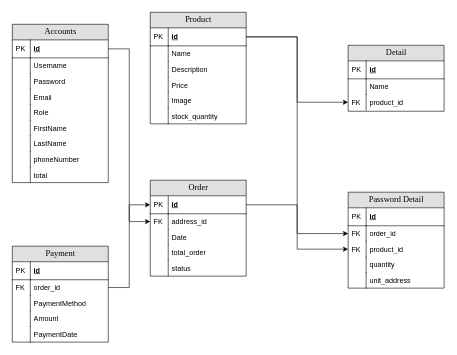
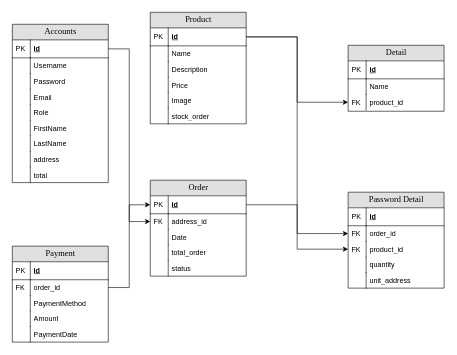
(199, 117) -> (194, 117)
(56, 160) -> (48, 160)
